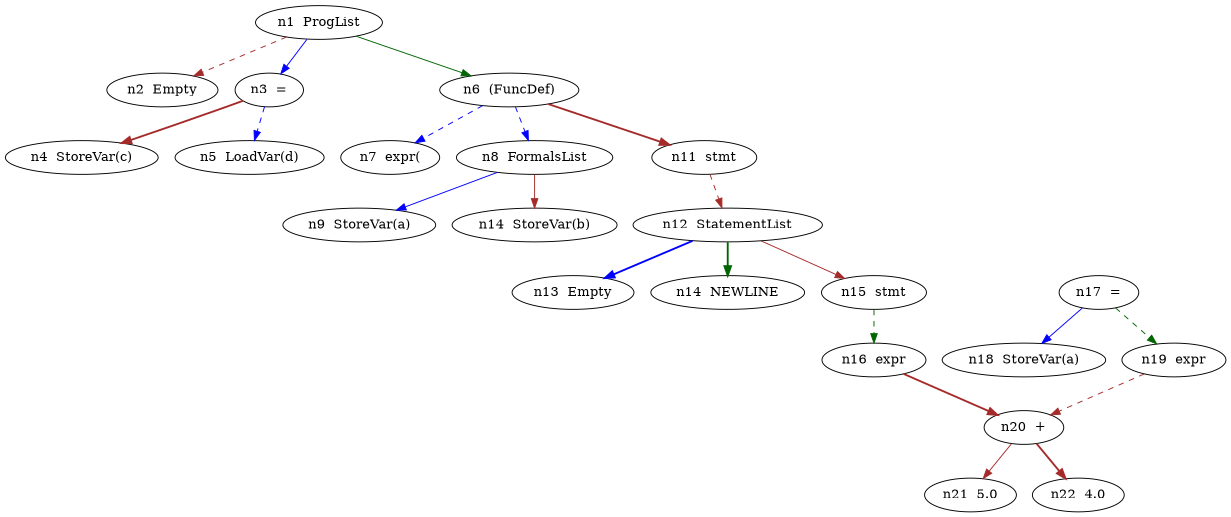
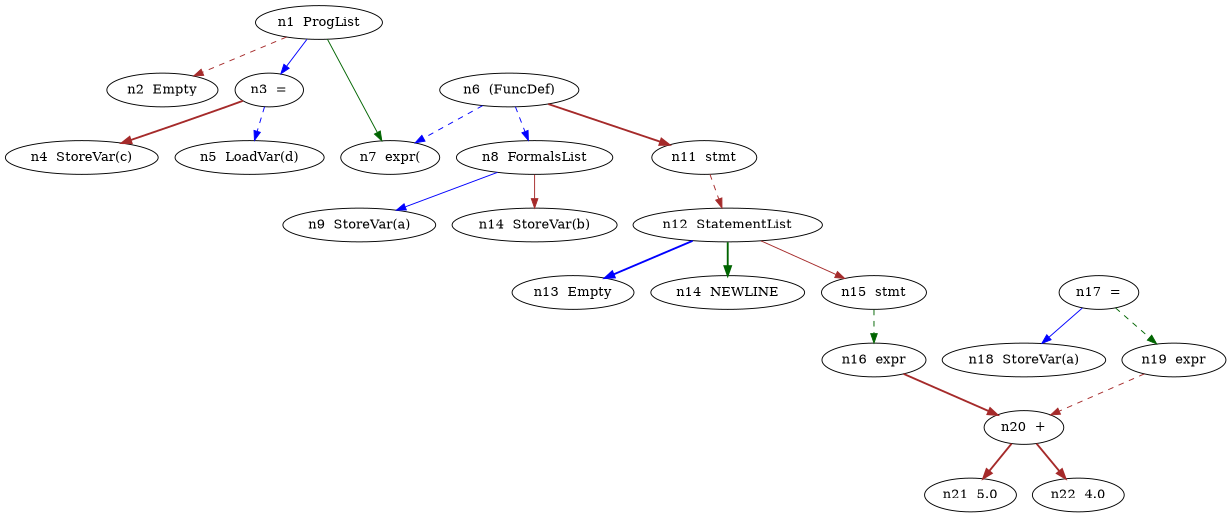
(409, 54) -> (352, 86)
(1000, 457) -> (1000, 457)
